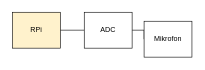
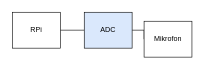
(36, 30) -> (36, 30)
(108, 30) -> (108, 30)
